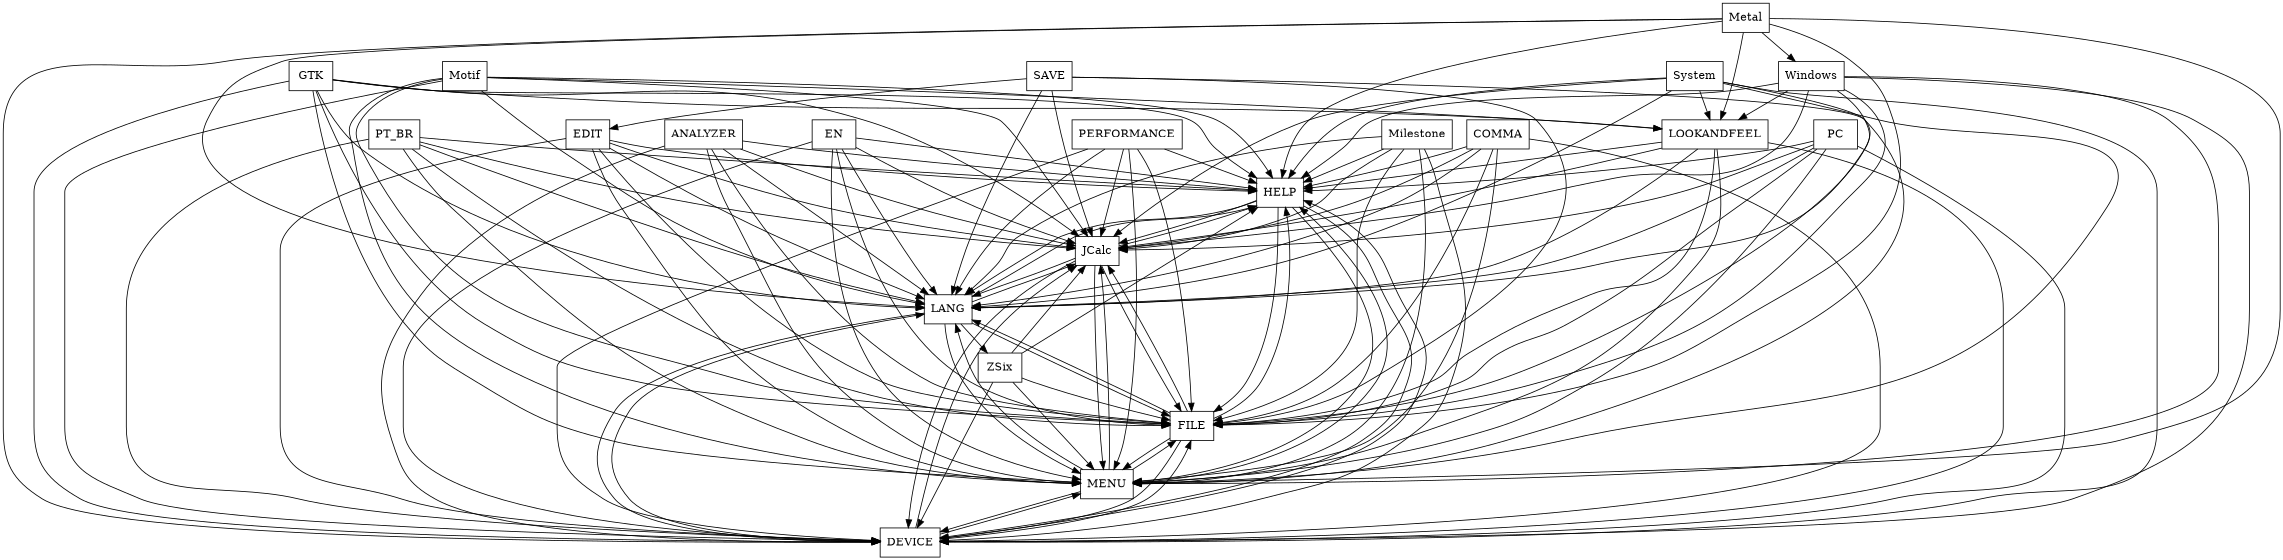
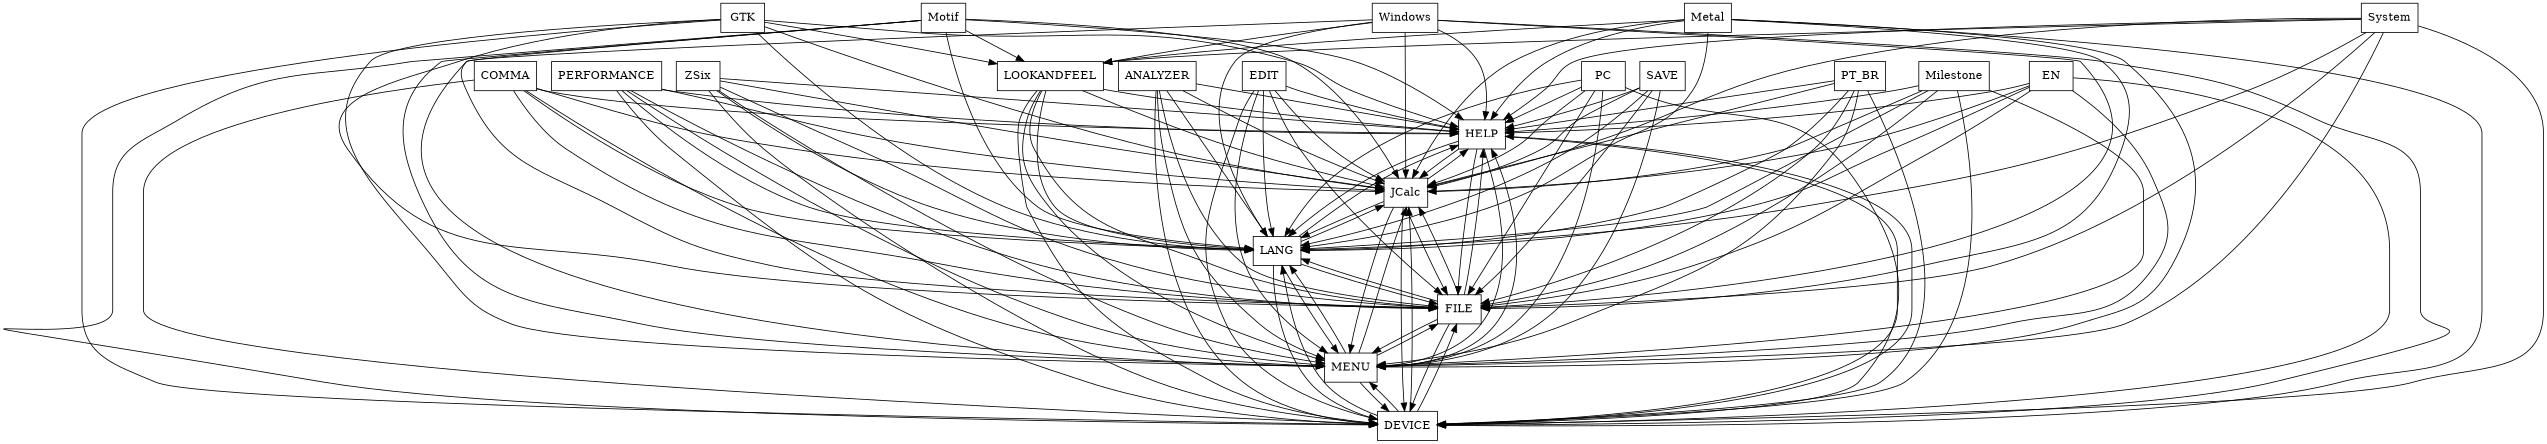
(1776, 44) -> (1526, 55)
(811, 100) -> (1577, 109)
(971, 335) -> (966, 217)
